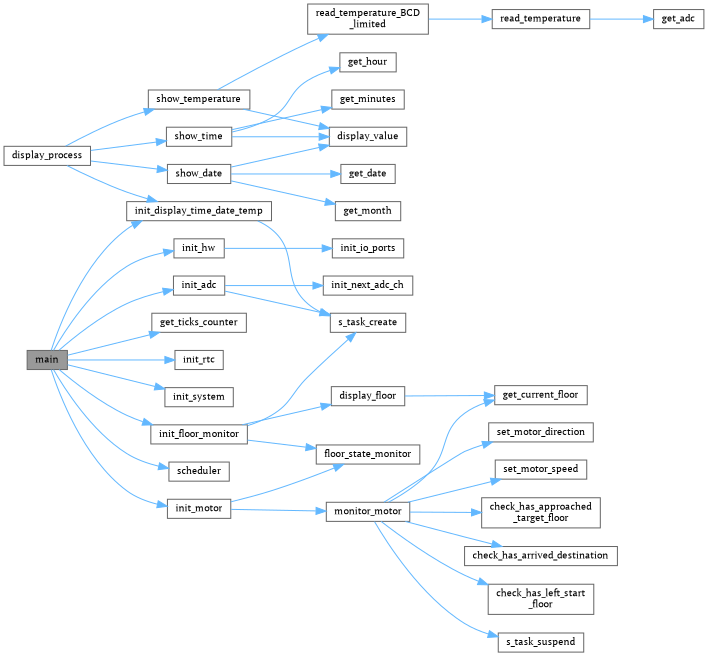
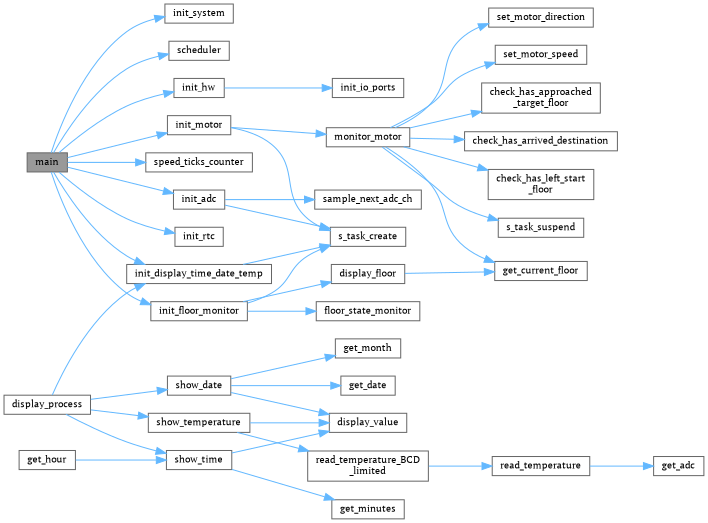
(285, 106) -> (116, 460)
(368, 286) -> (368, 200)
(199, 323) -> (199, 162)
(283, 487) -> (287, 167)
